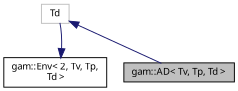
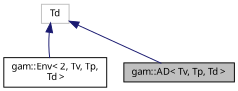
(61, 36) -> (49, 45)
